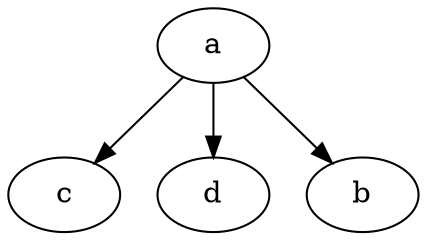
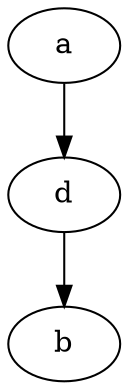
(280, 113) -> (64, 259)
(64, 195) -> none
